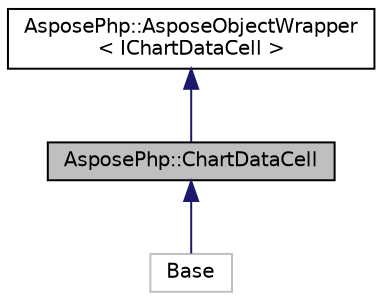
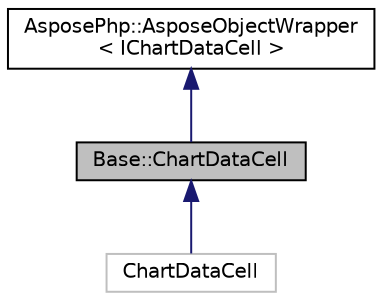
(191, 161) -> (191, 161)
(191, 273) -> (191, 273)
